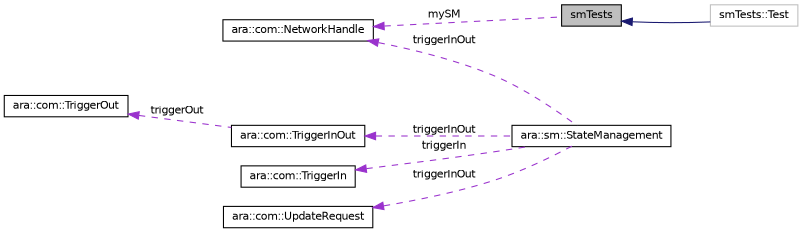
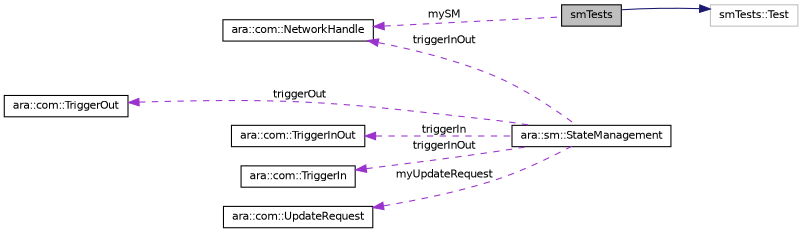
(671, 23) -> (661, 8)
(185, 121) -> (337, 104)
(443, 130) -> (443, 130)
(443, 146) -> (443, 146)
(443, 175) -> (443, 175)
